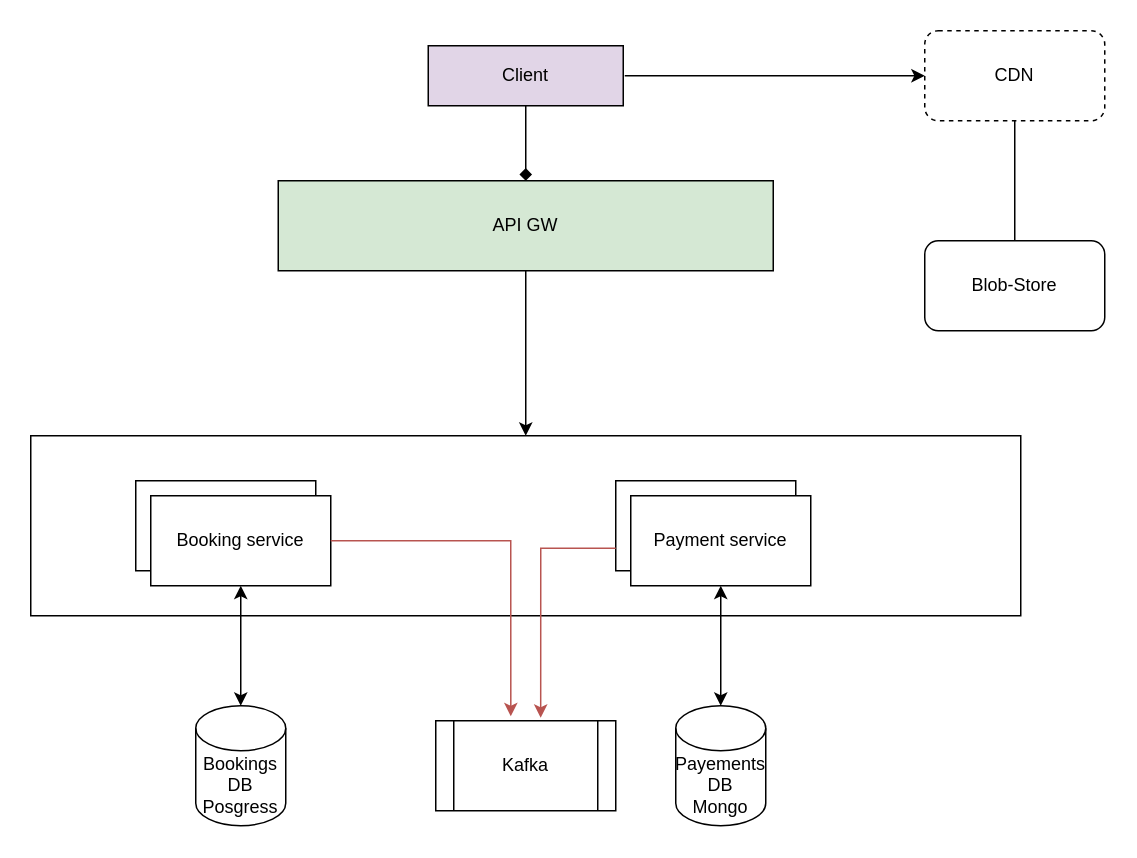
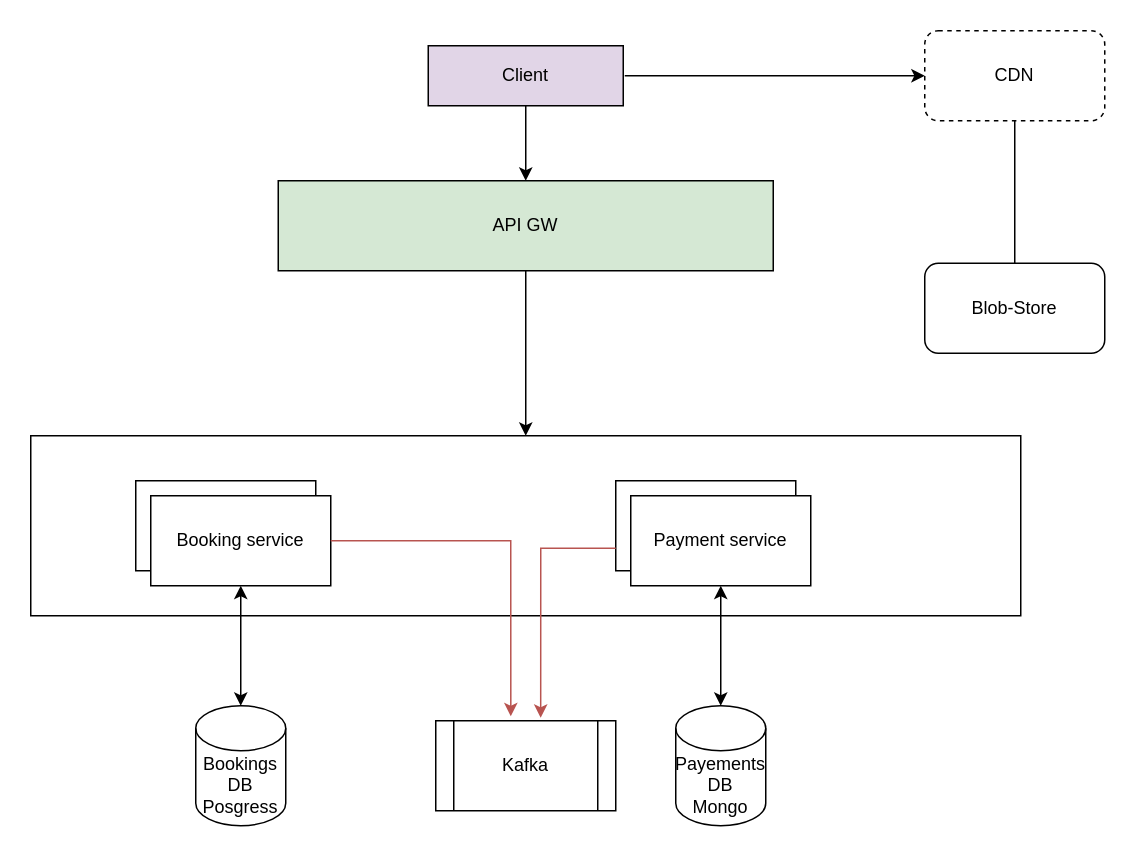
(526, 168) -> (526, 169)
(1015, 286) -> (1015, 308)
